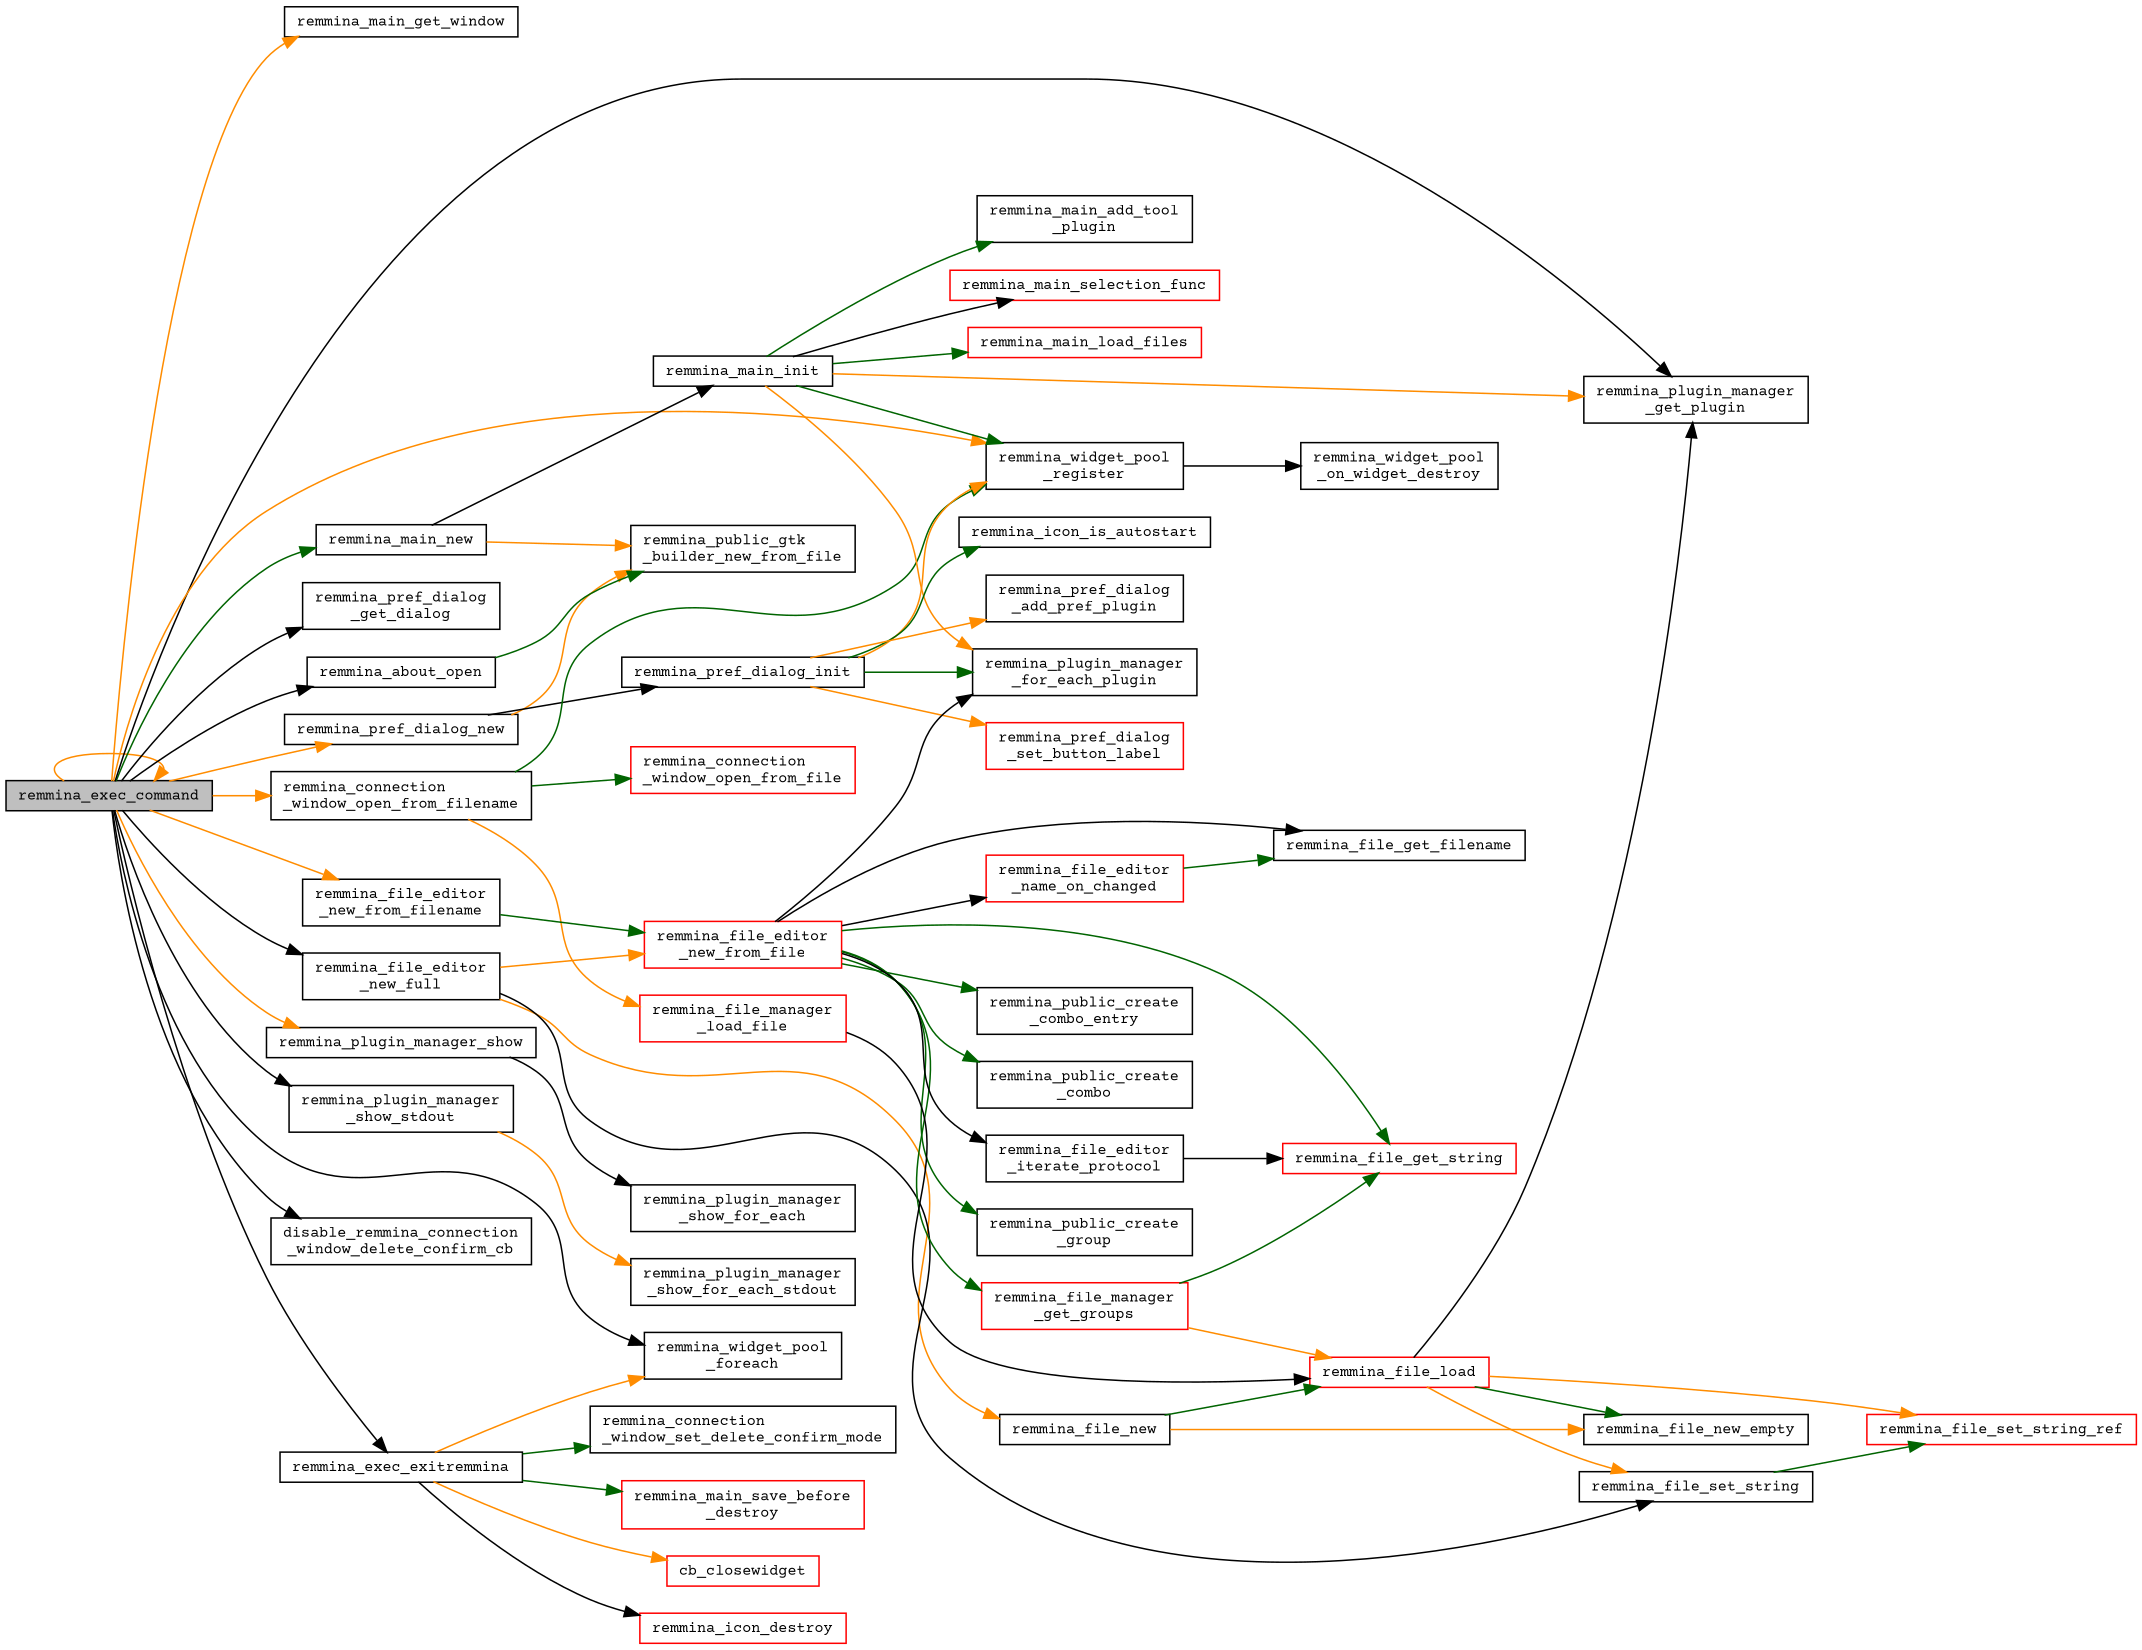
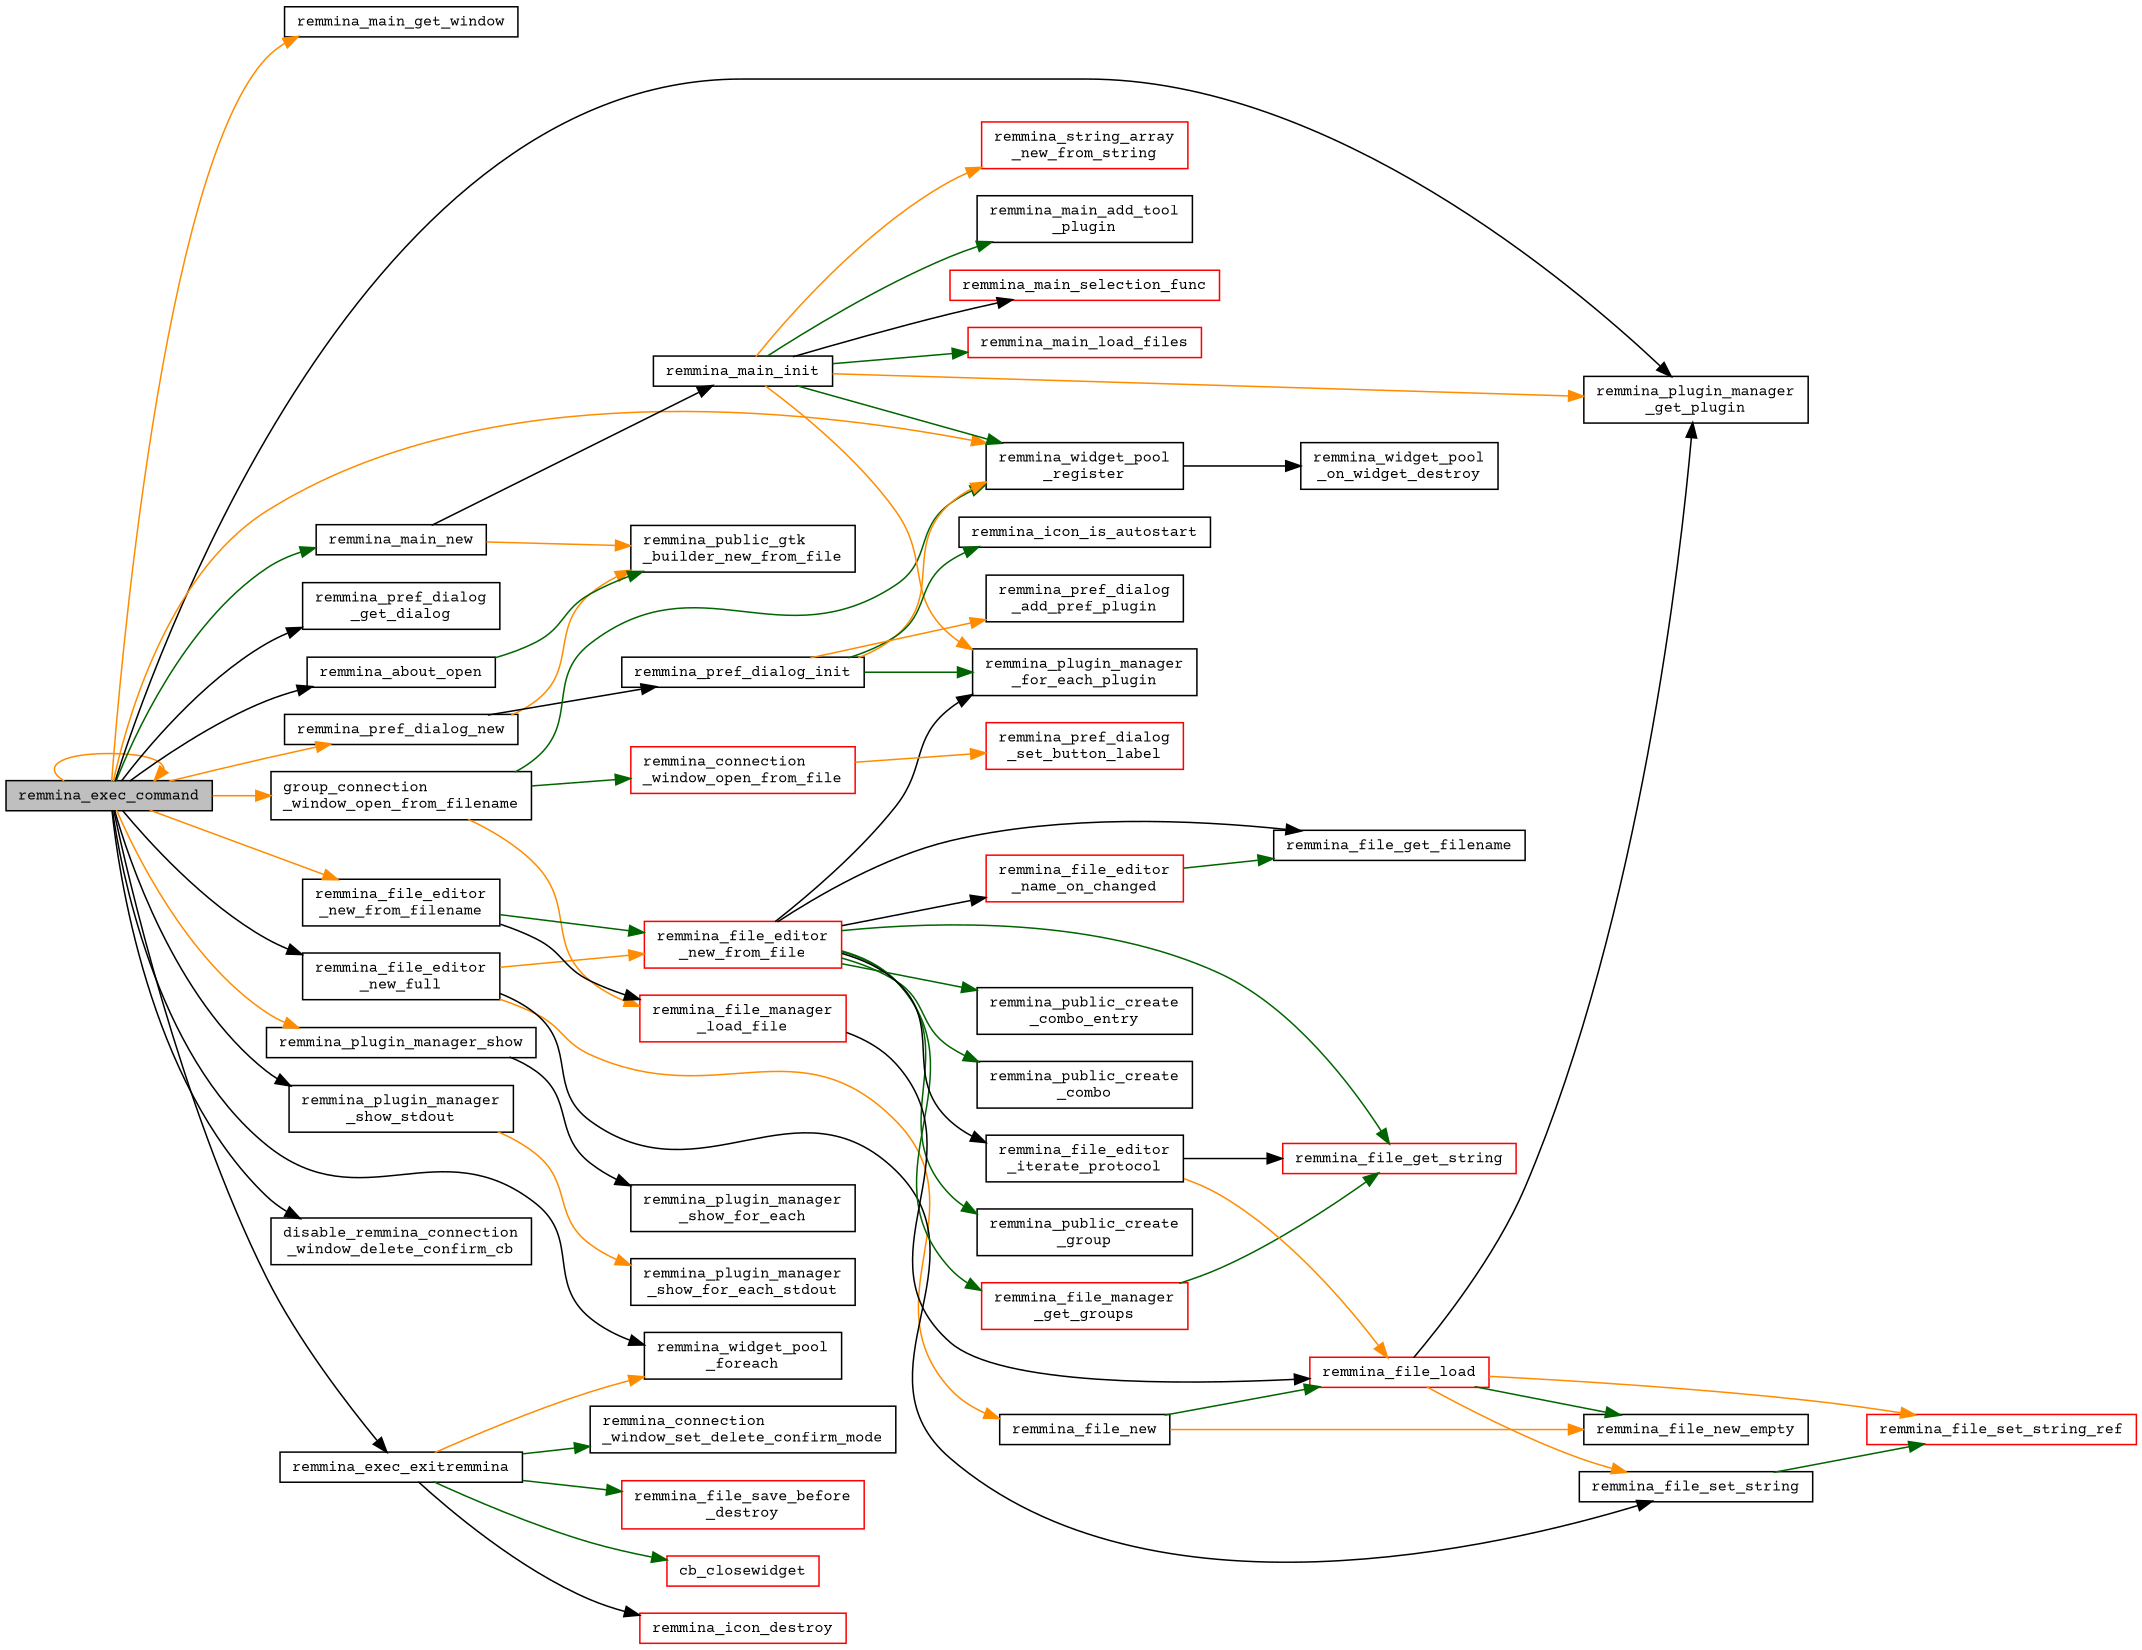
none -> (1085, 145)
(891, 704) -> (907, 759)
(401, 796) -> (401, 796)
none -> (555, 952)
(1252, 1341) -> (1292, 1249)
(743, 1505) -> (743, 1505)
(540, 1526) -> (540, 1526)
